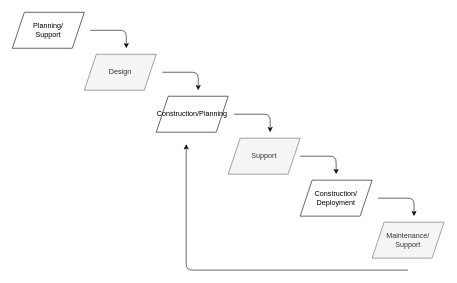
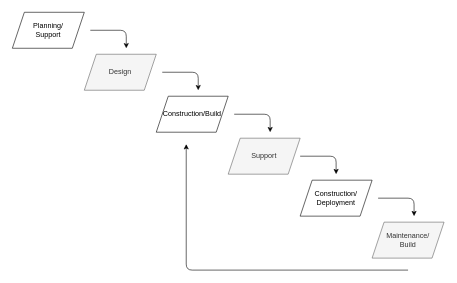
(192, 114) -> (192, 114)
(408, 240) -> (408, 240)
